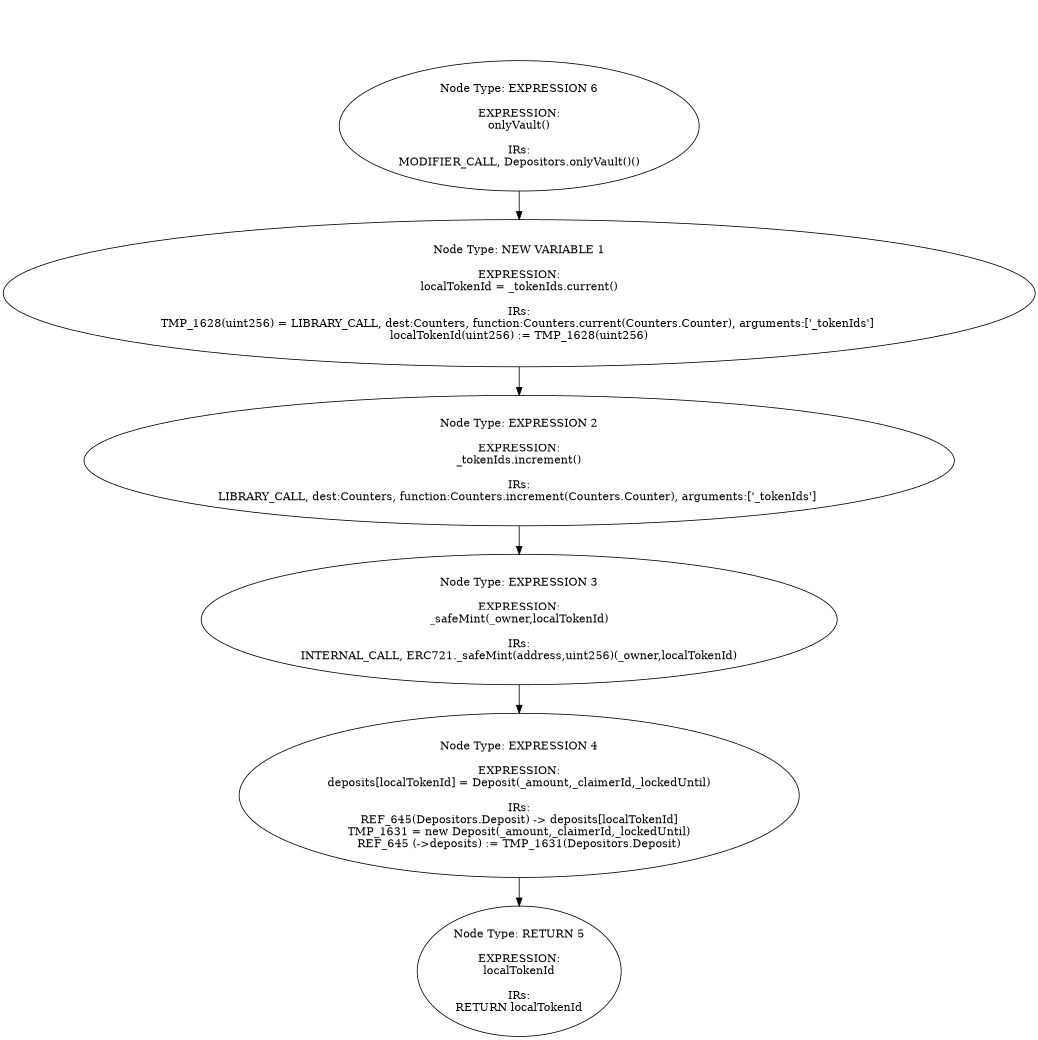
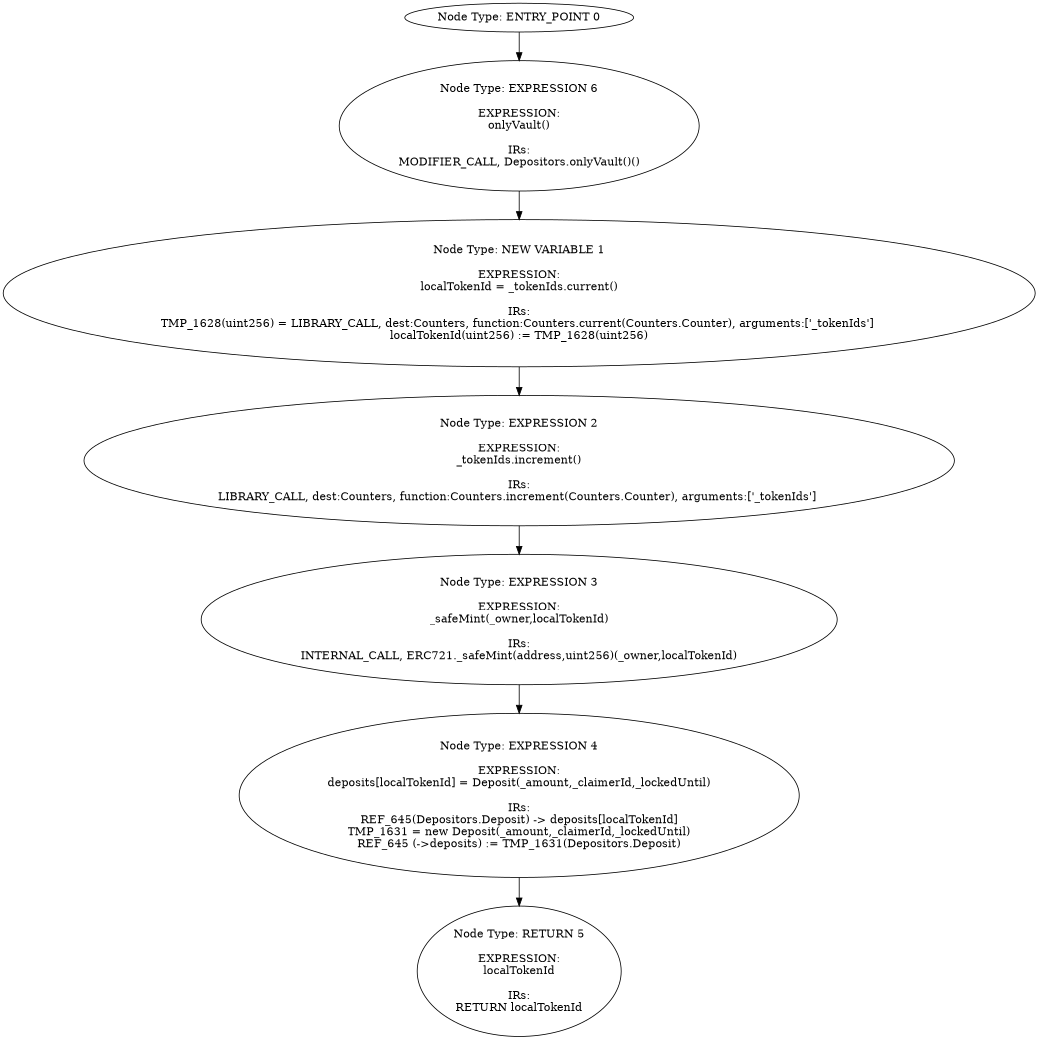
none -> (519, 18)
